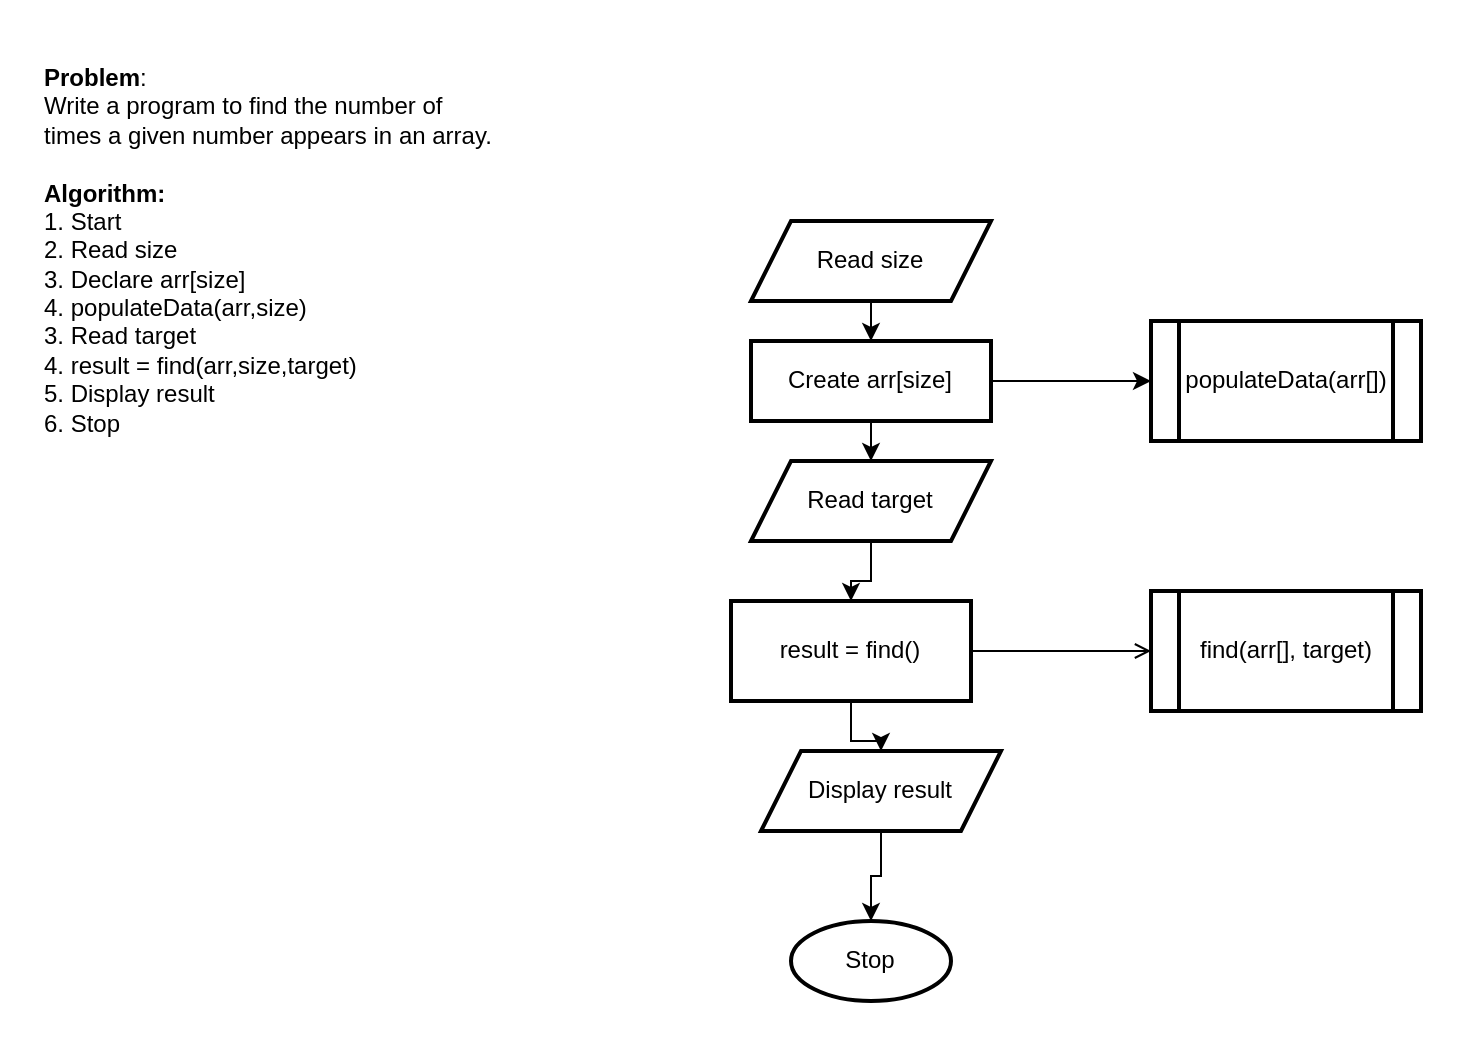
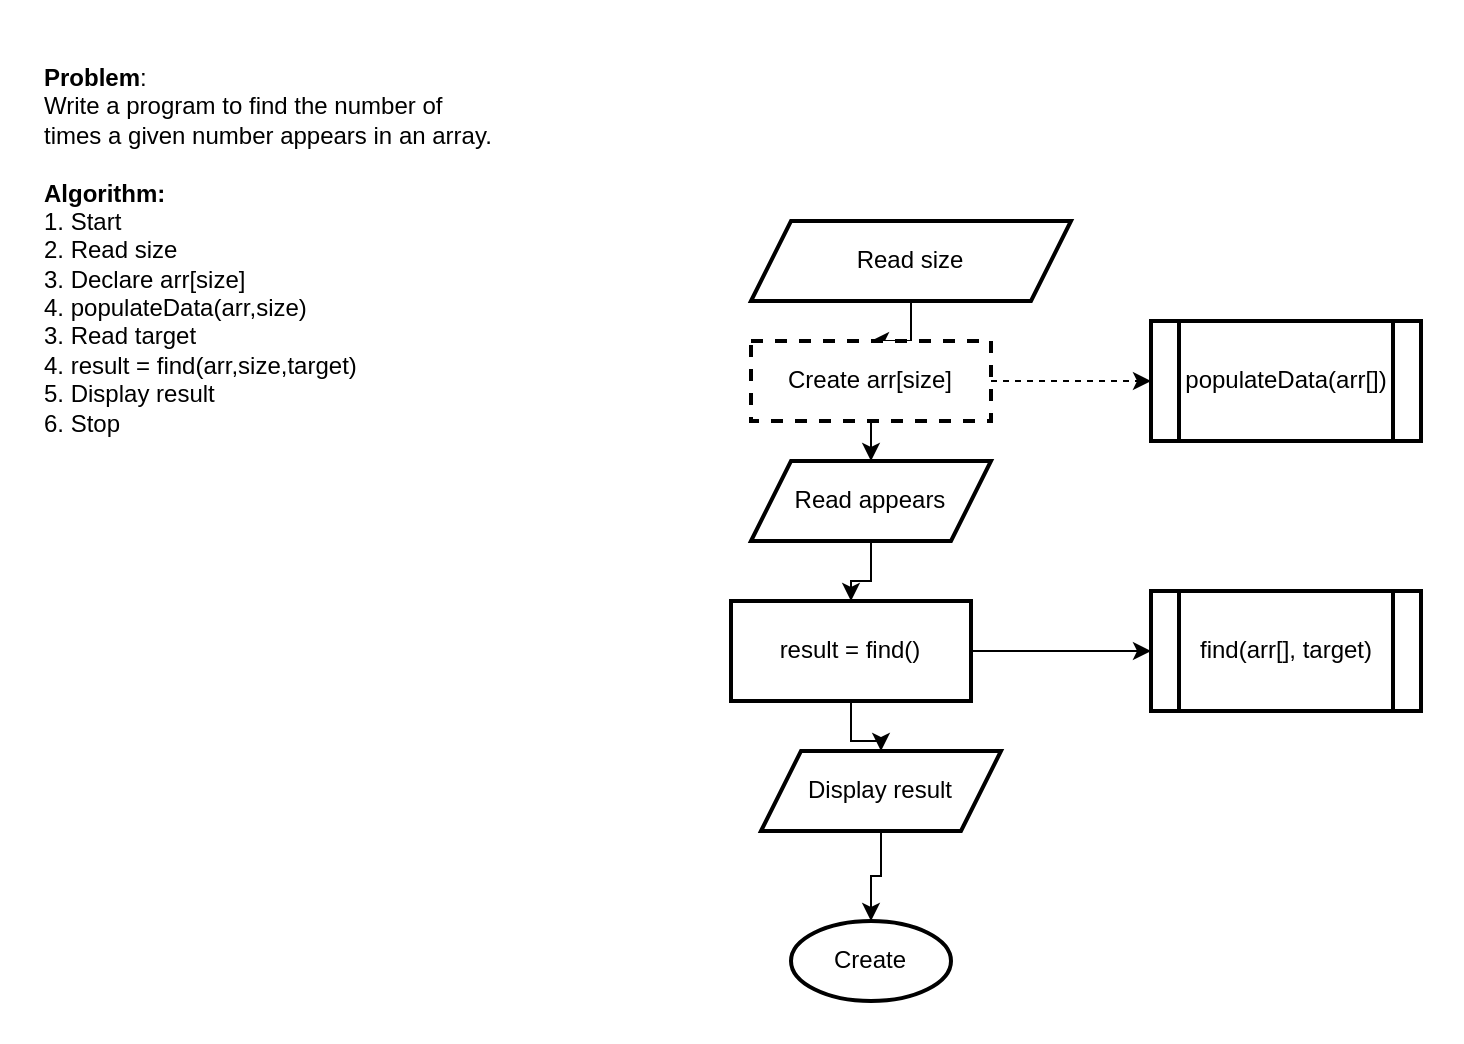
(871, 261) -> (911, 261)
(871, 381) -> (871, 381)
(1063, 381) -> (1063, 381)
(871, 501) -> (871, 501)
(1138, 651) -> (1136, 651)
(871, 961) -> (871, 961)
